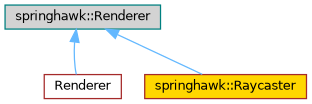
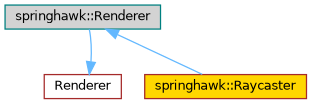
(74, 58) -> (91, 46)
